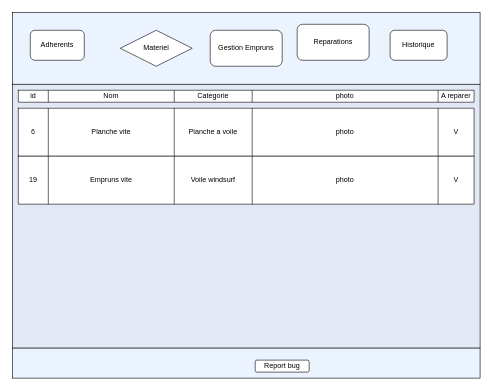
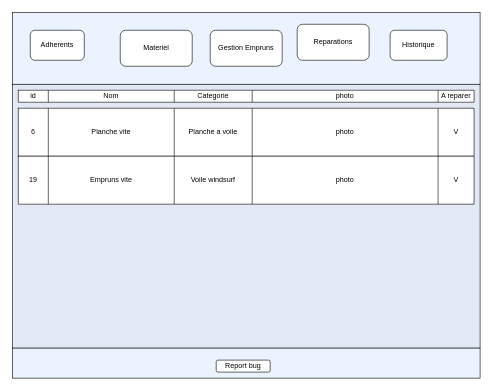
(156, 48) -> (156, 48)
(282, 366) -> (243, 366)
